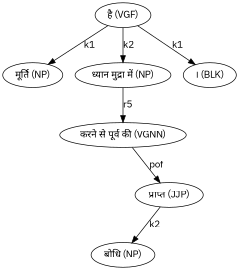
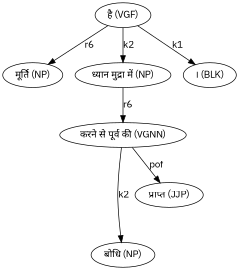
(89, 45) -> (89, 45)
(128, 105) -> (128, 105)
(148, 222) -> (118, 191)
